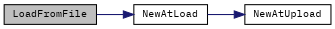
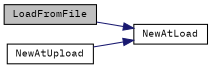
(221, 15) -> (108, 44)
